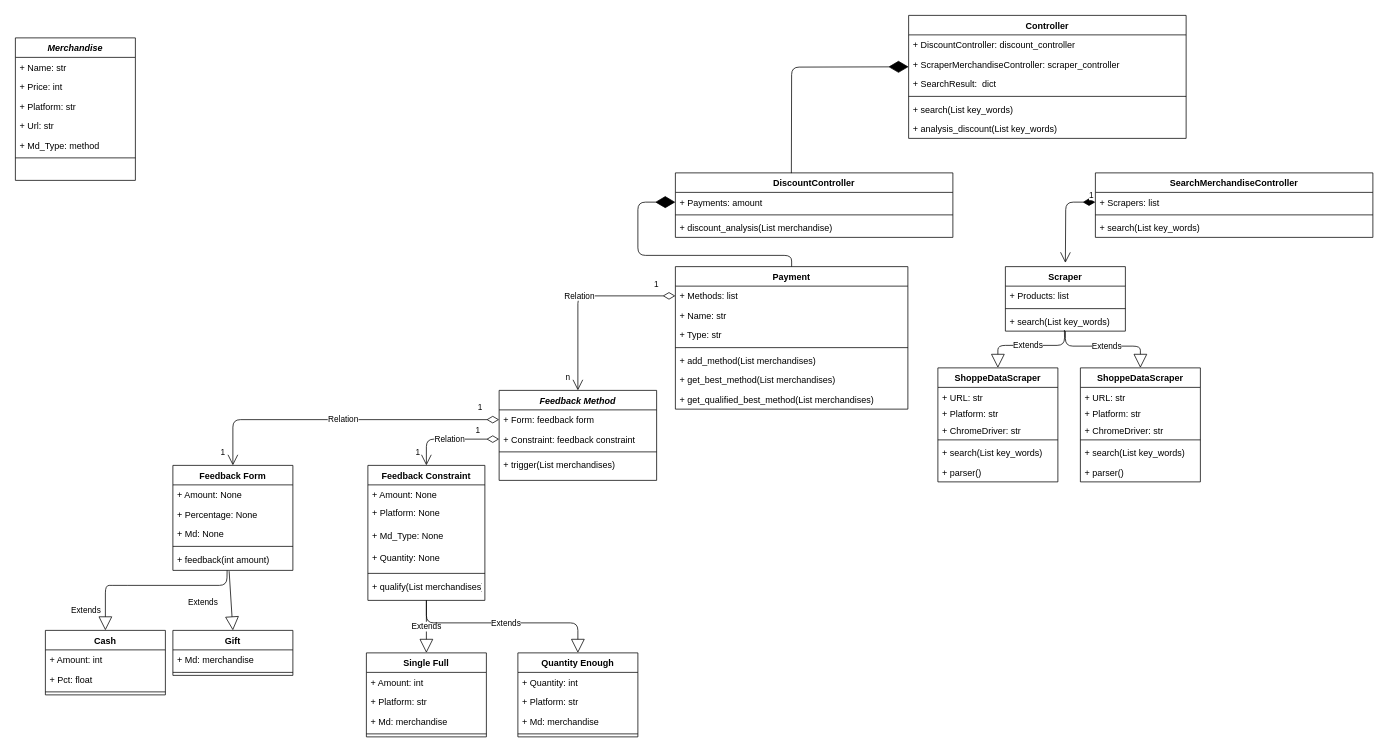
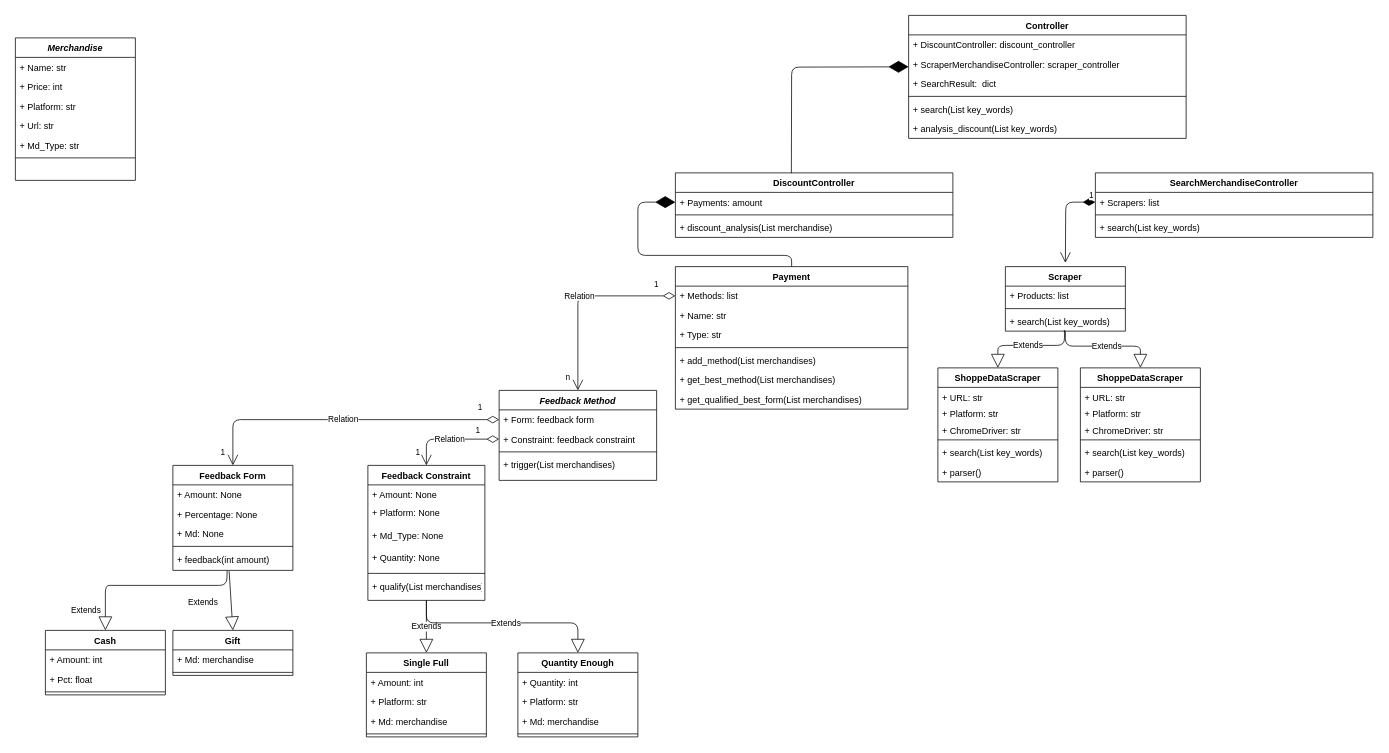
(59, 146) -> (51, 146)
(787, 400) -> (782, 400)
